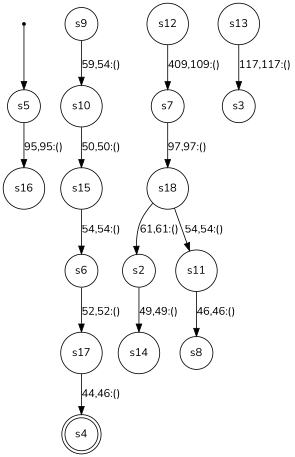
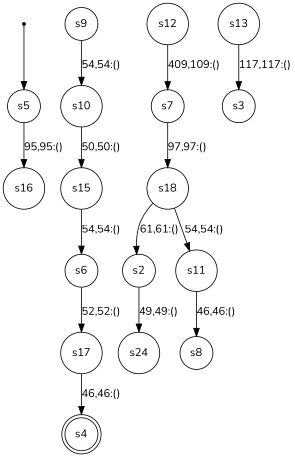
(101, 65) -> (101, 65)
(139, 353) -> (139, 353)
(101, 394) -> (101, 394)
